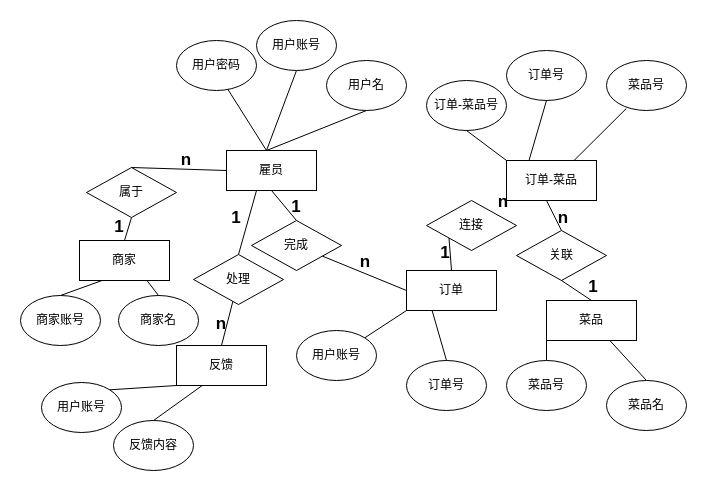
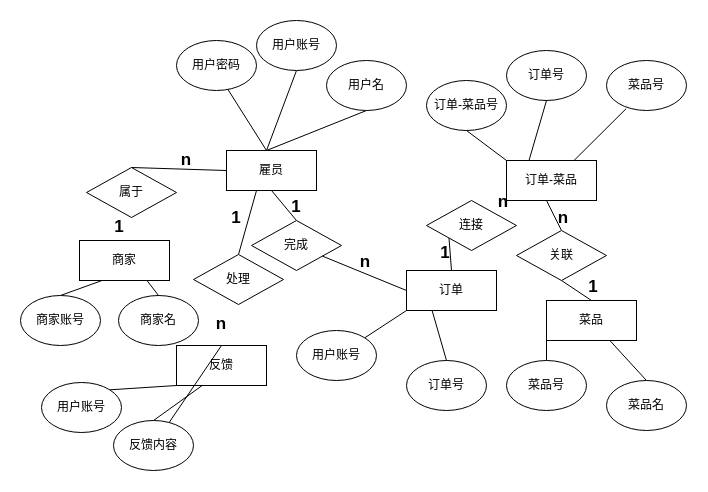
(128, 229) -> none
(227, 324) -> (206, 368)
